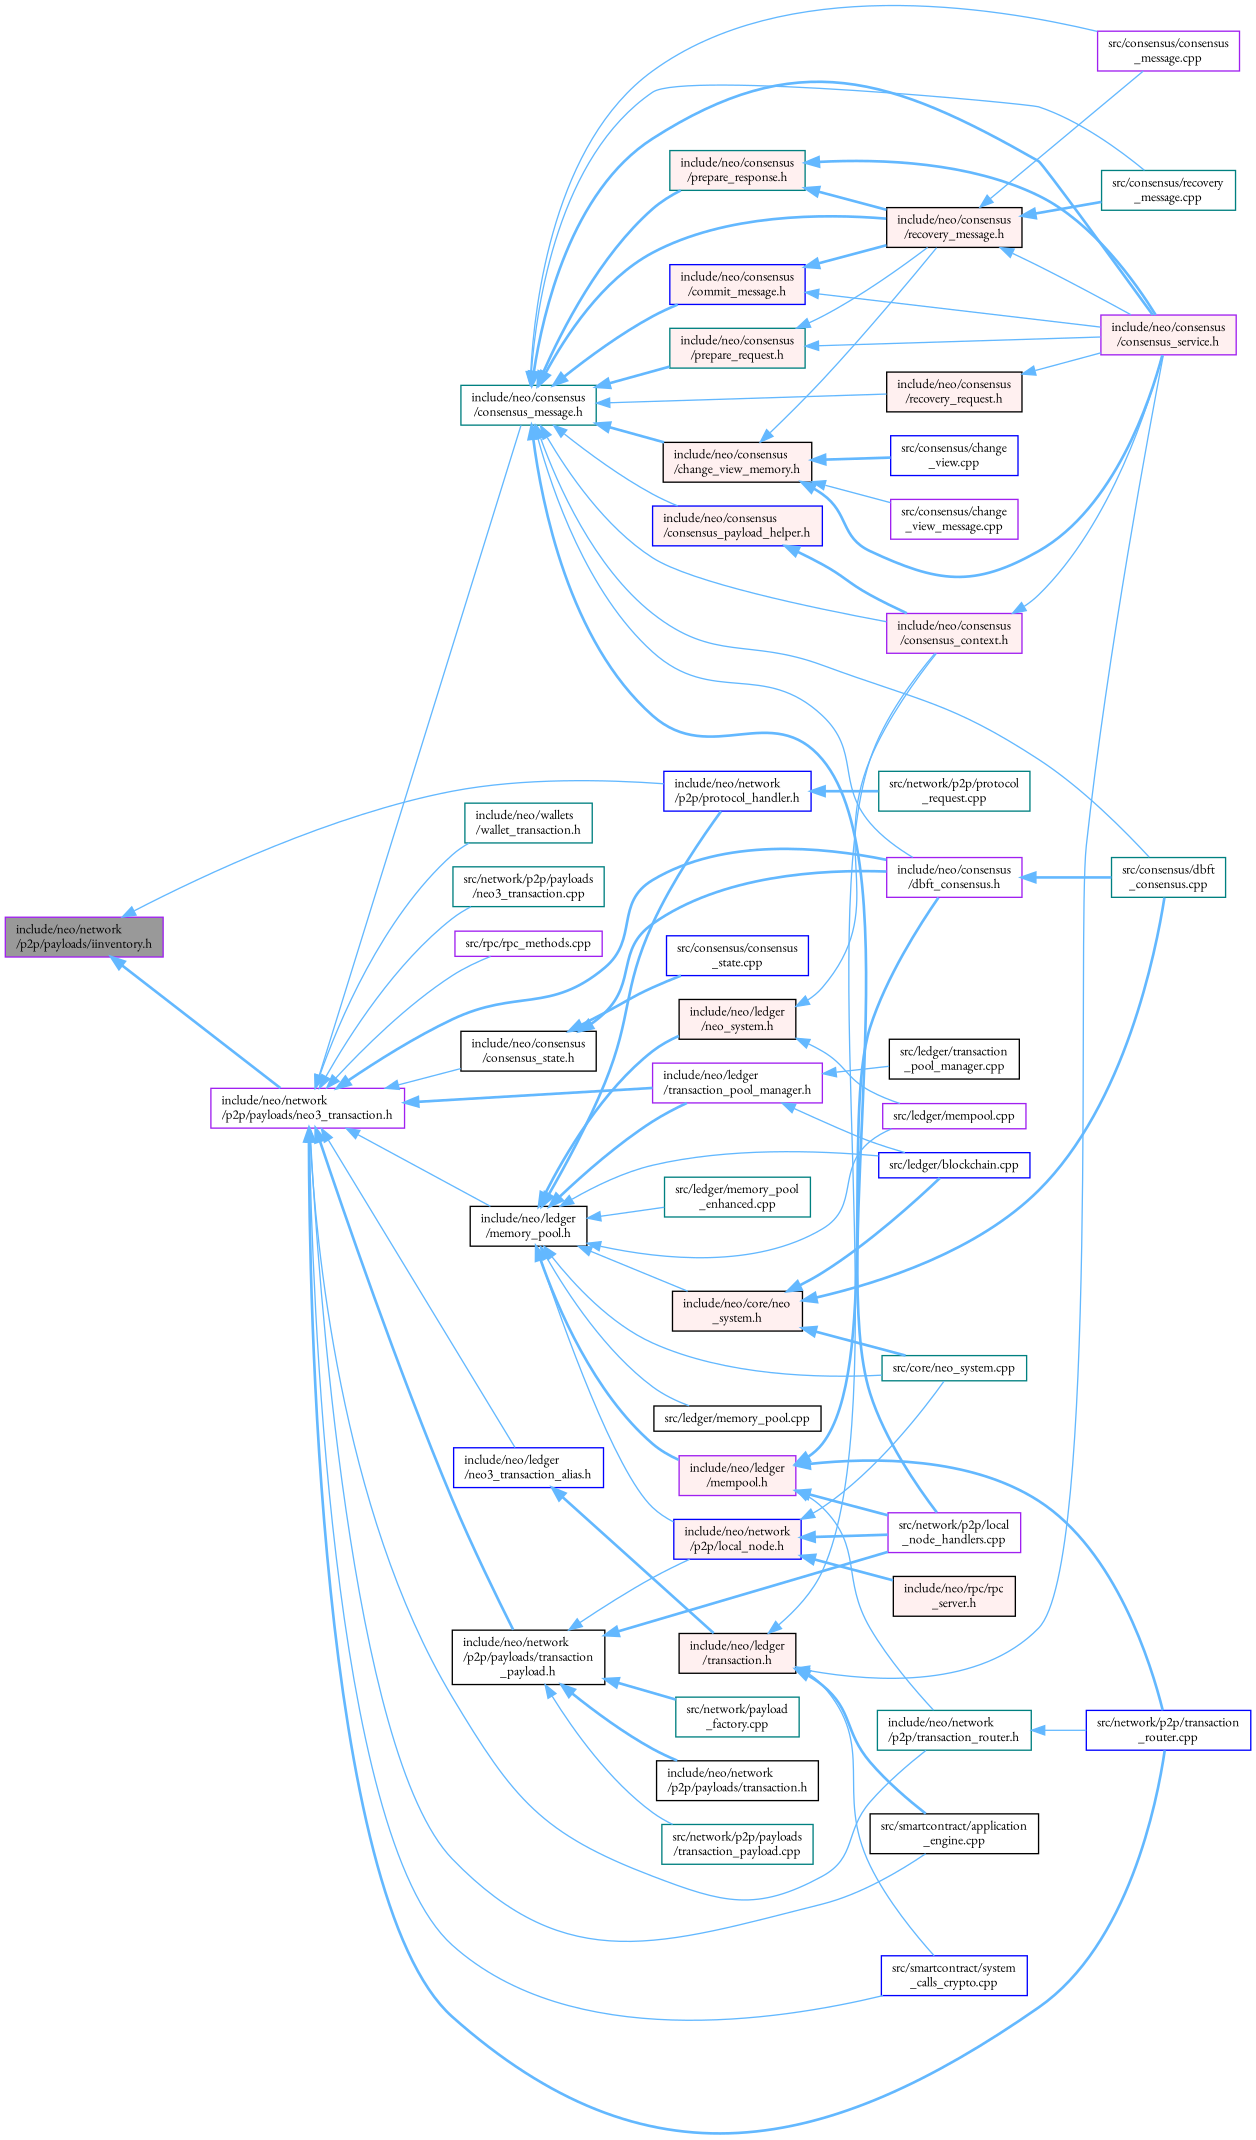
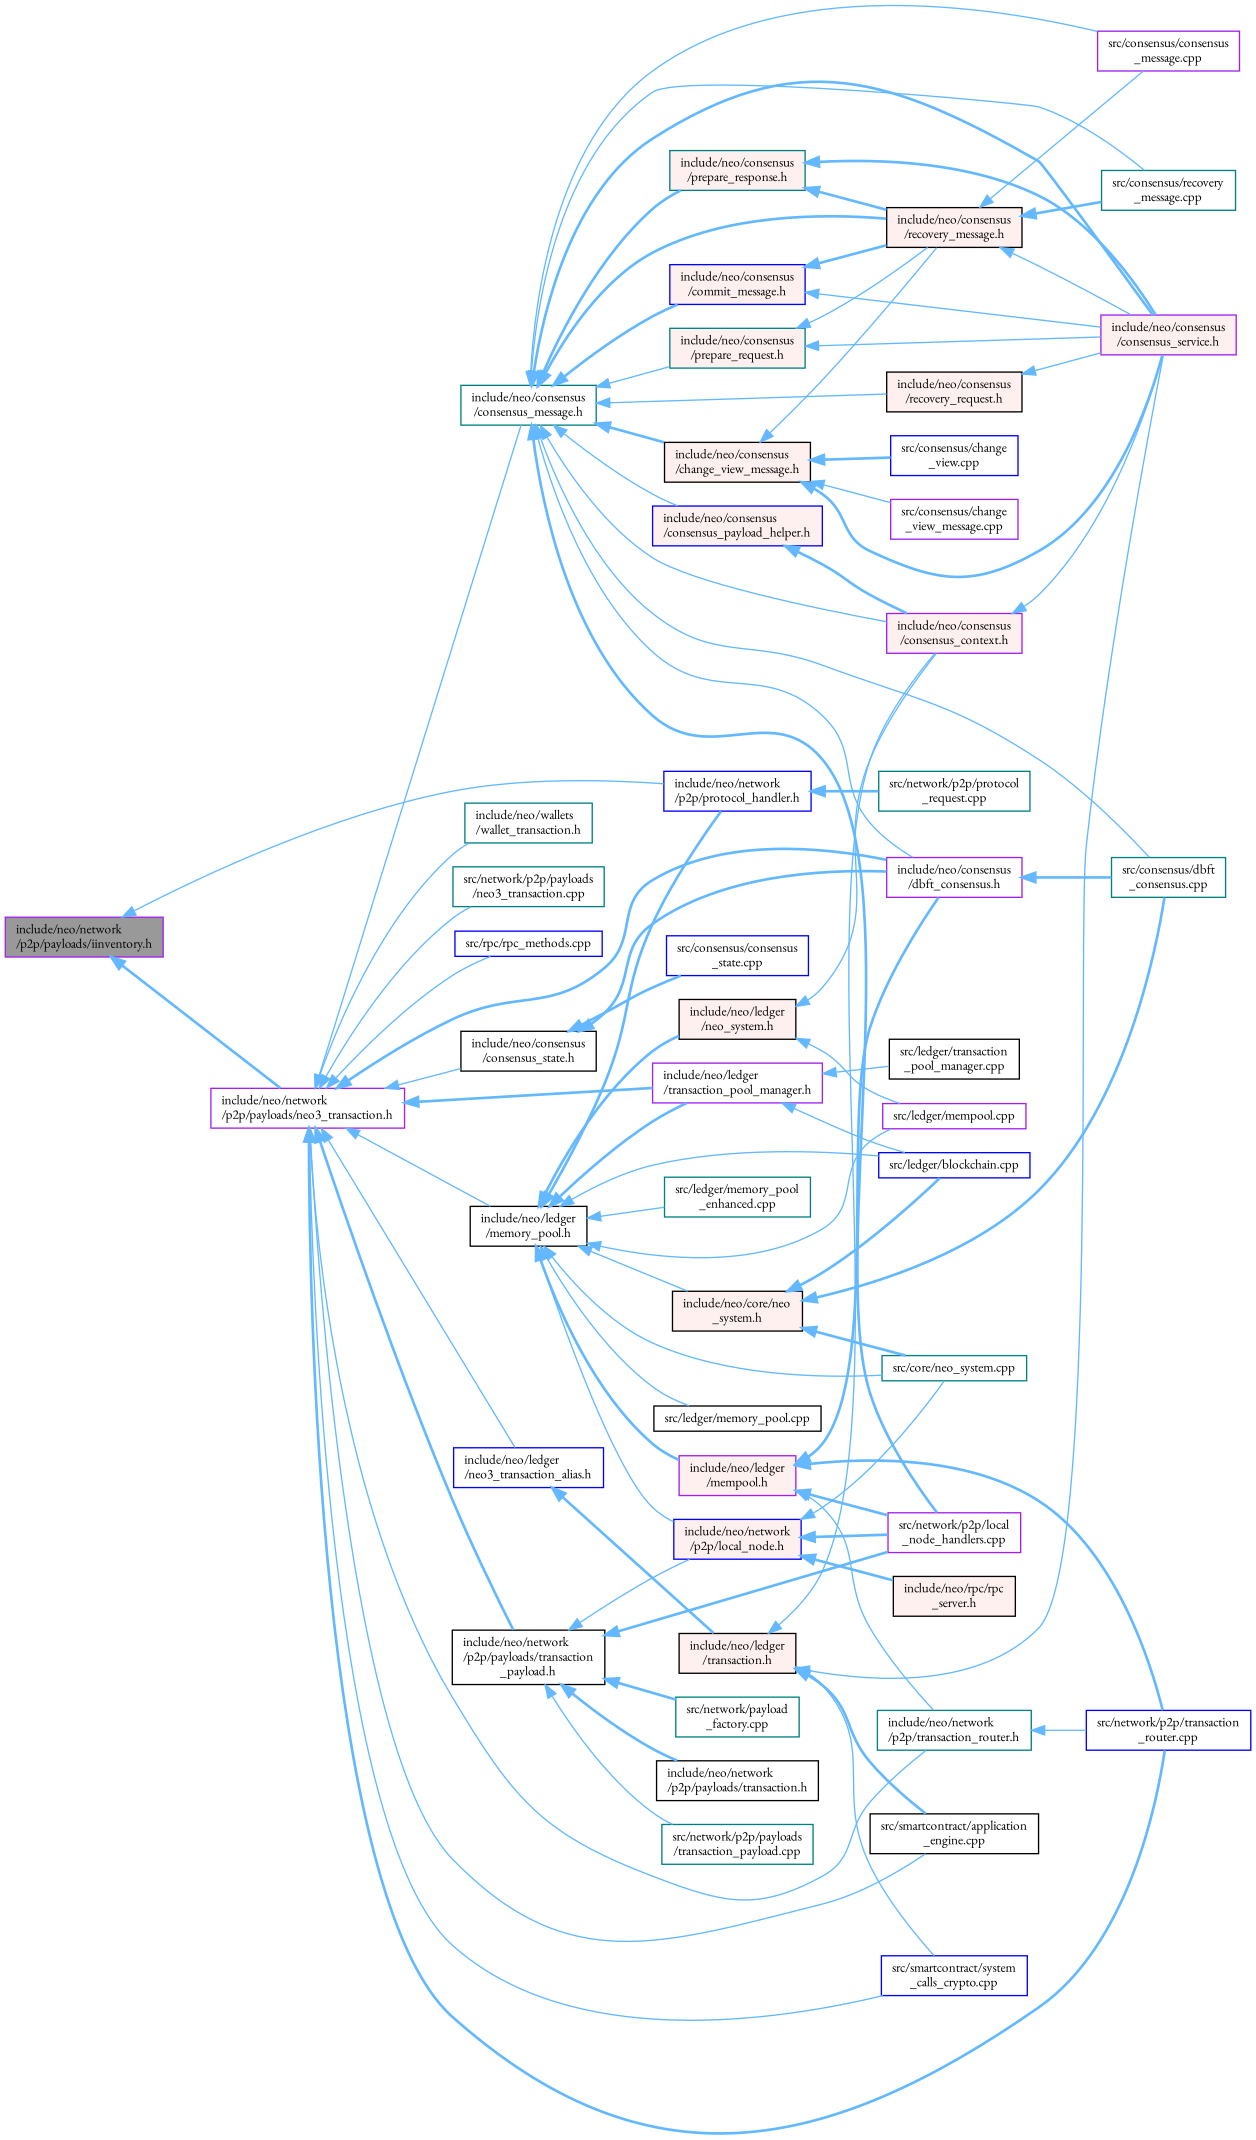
(639, 375) -> (639, 375)
(737, 462) -> (737, 462)
(529, 944) -> (529, 944)
